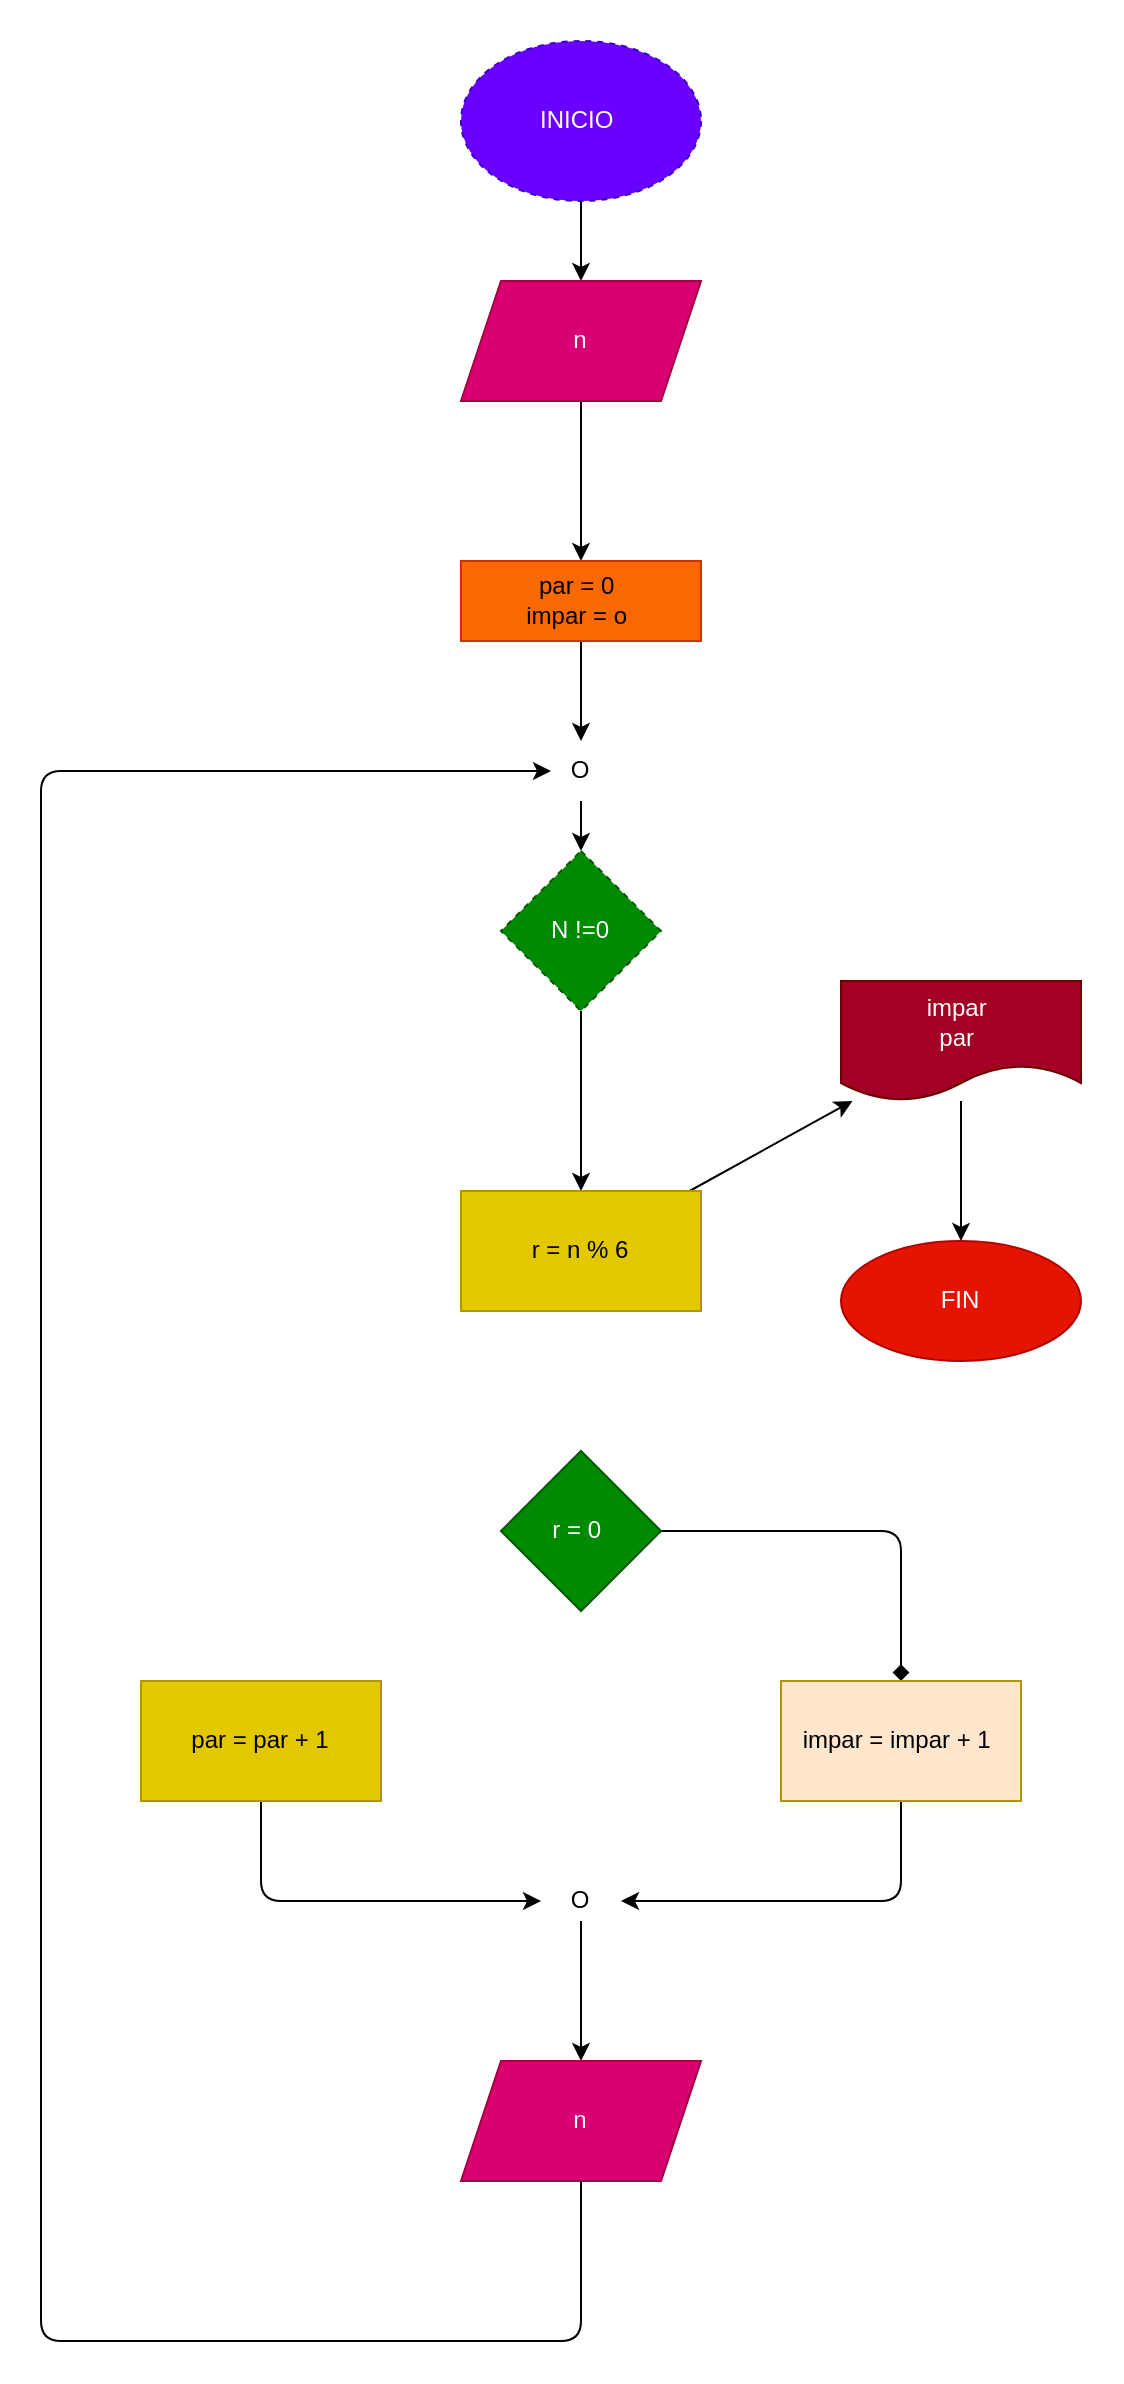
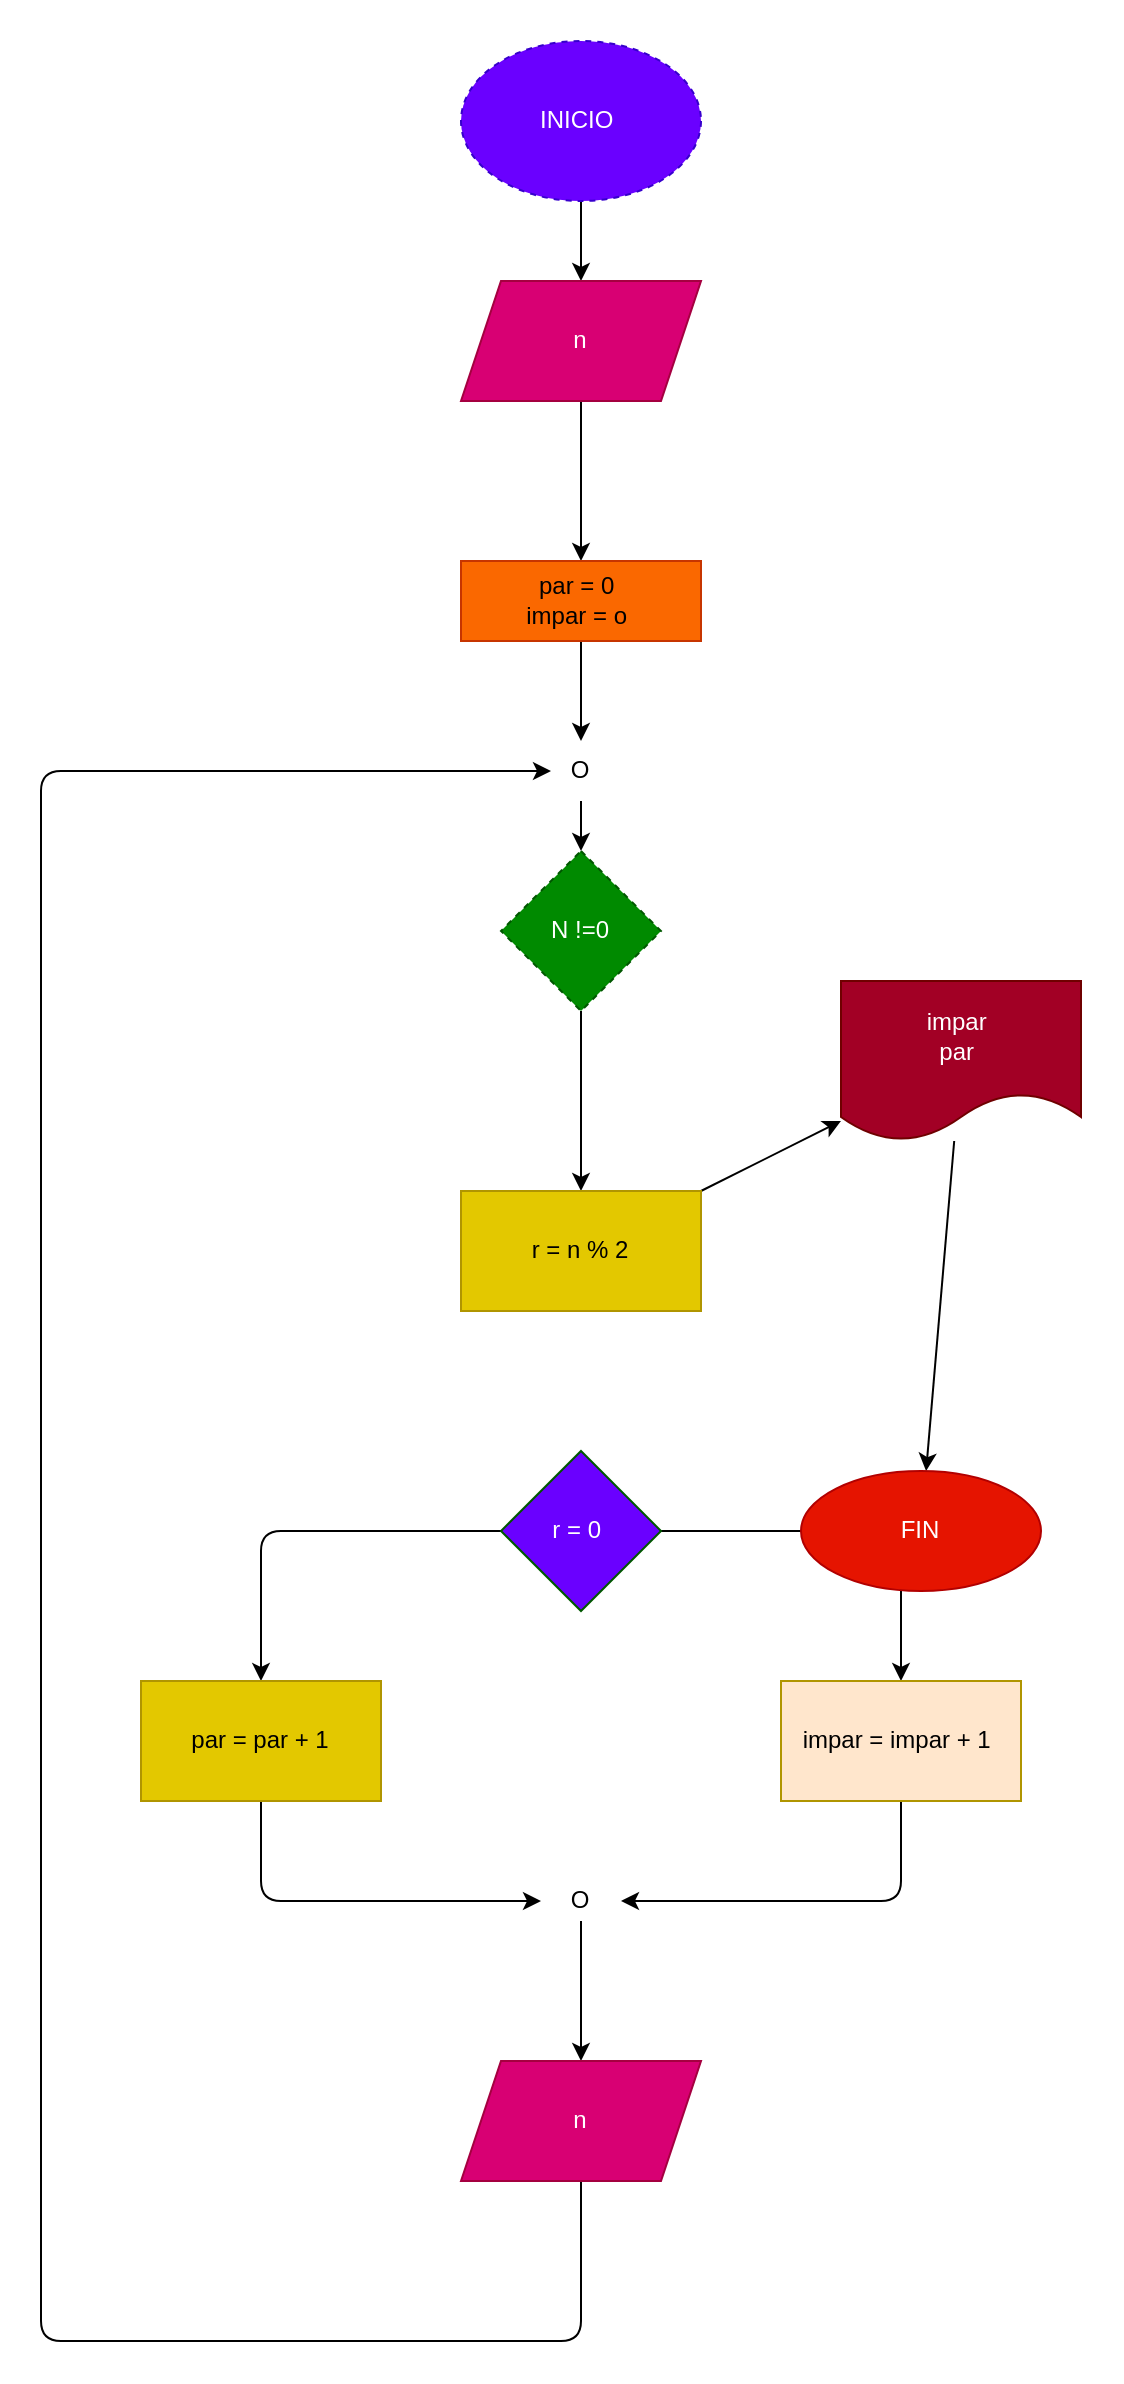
(961, 1041) -> (961, 1061)
(581, 1251) -> (581, 1251)
(961, 1301) -> (921, 1531)
none -> (320, 1531)
(581, 1531) -> (581, 1531)
(901, 1665) -> (901, 1666)
